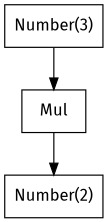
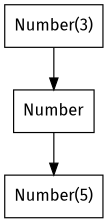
(54, 111) -> (54, 111)
(54, 196) -> (54, 196)
